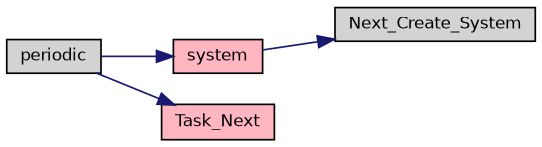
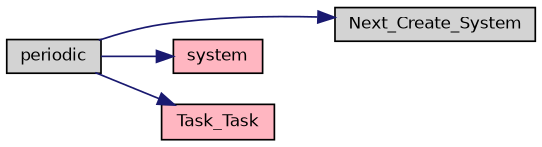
(290, 46) -> (207, 19)
(218, 122) -> (218, 122)
